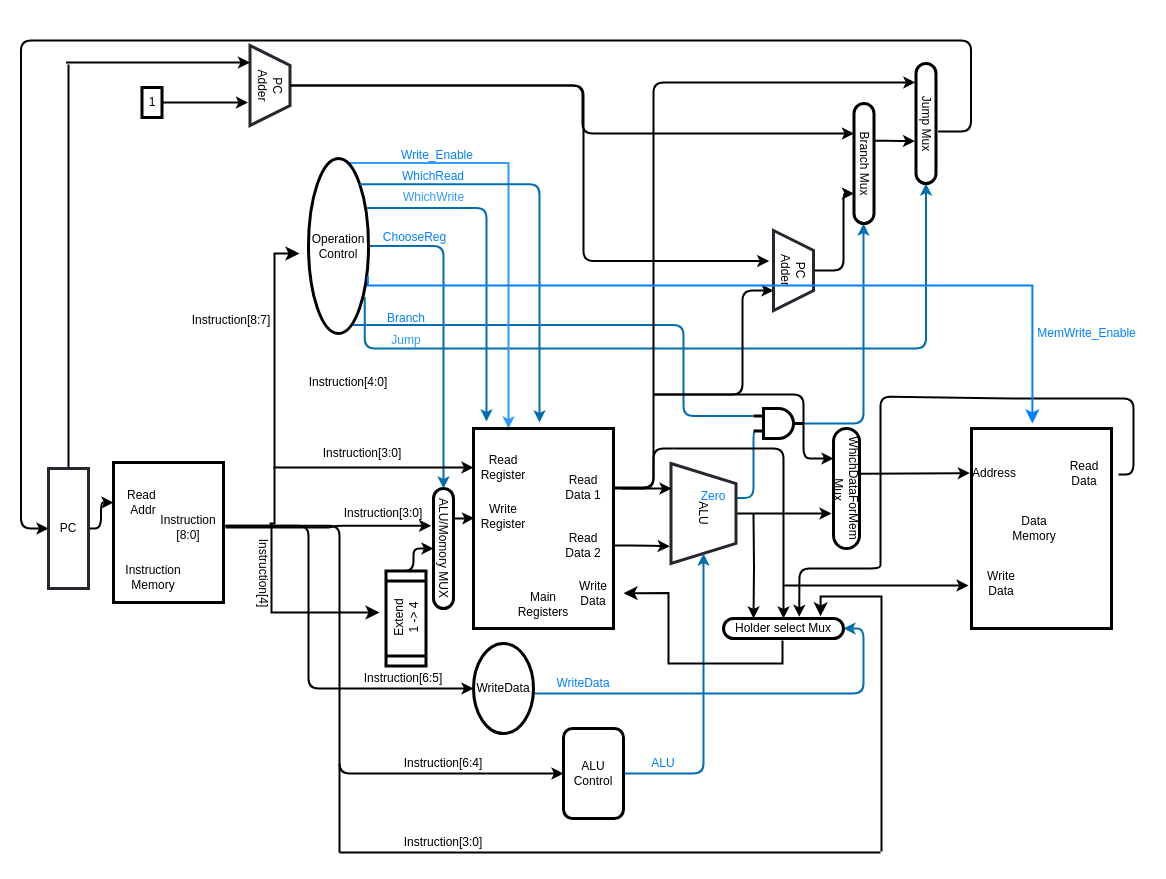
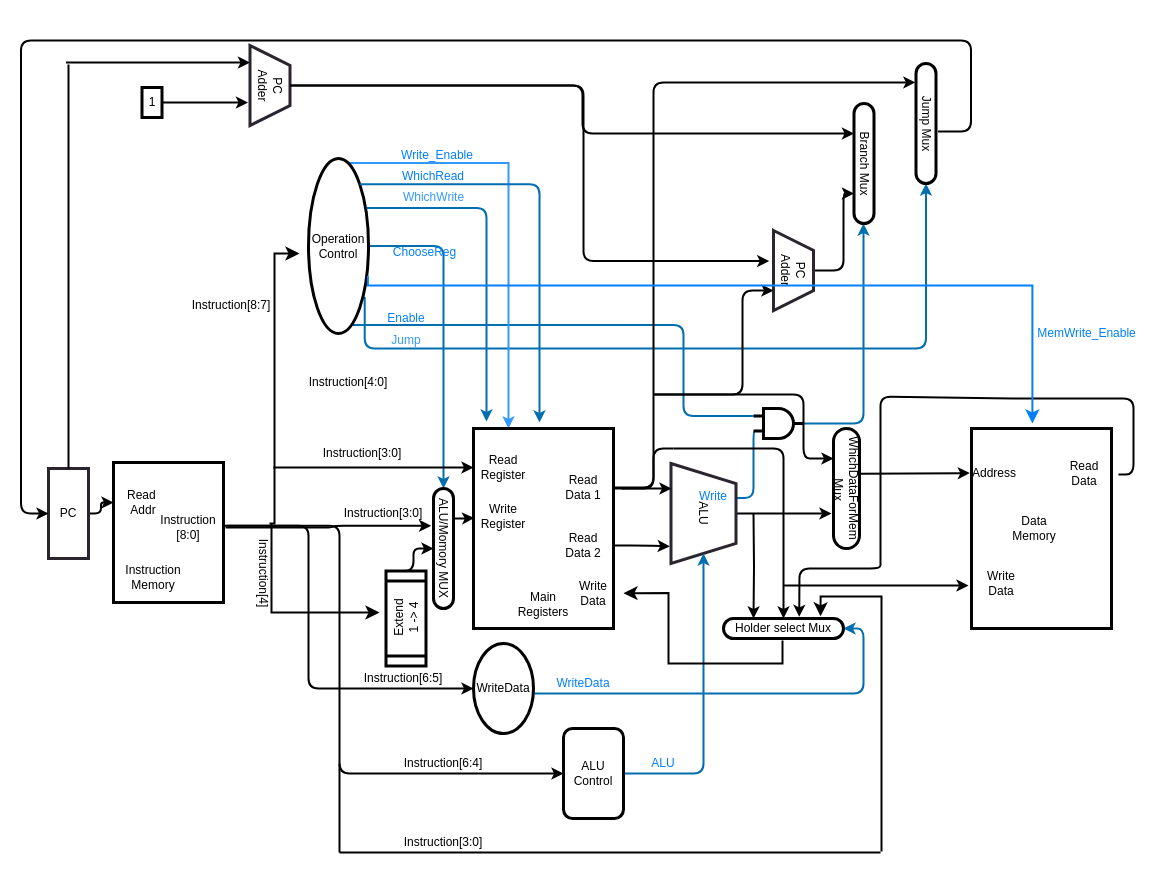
(890, 141) -> none
(414, 238) -> (424, 253)
(407, 319) -> (407, 319)
(232, 321) -> (232, 306)
(714, 497) -> (714, 497)
(69, 529) -> (69, 514)
